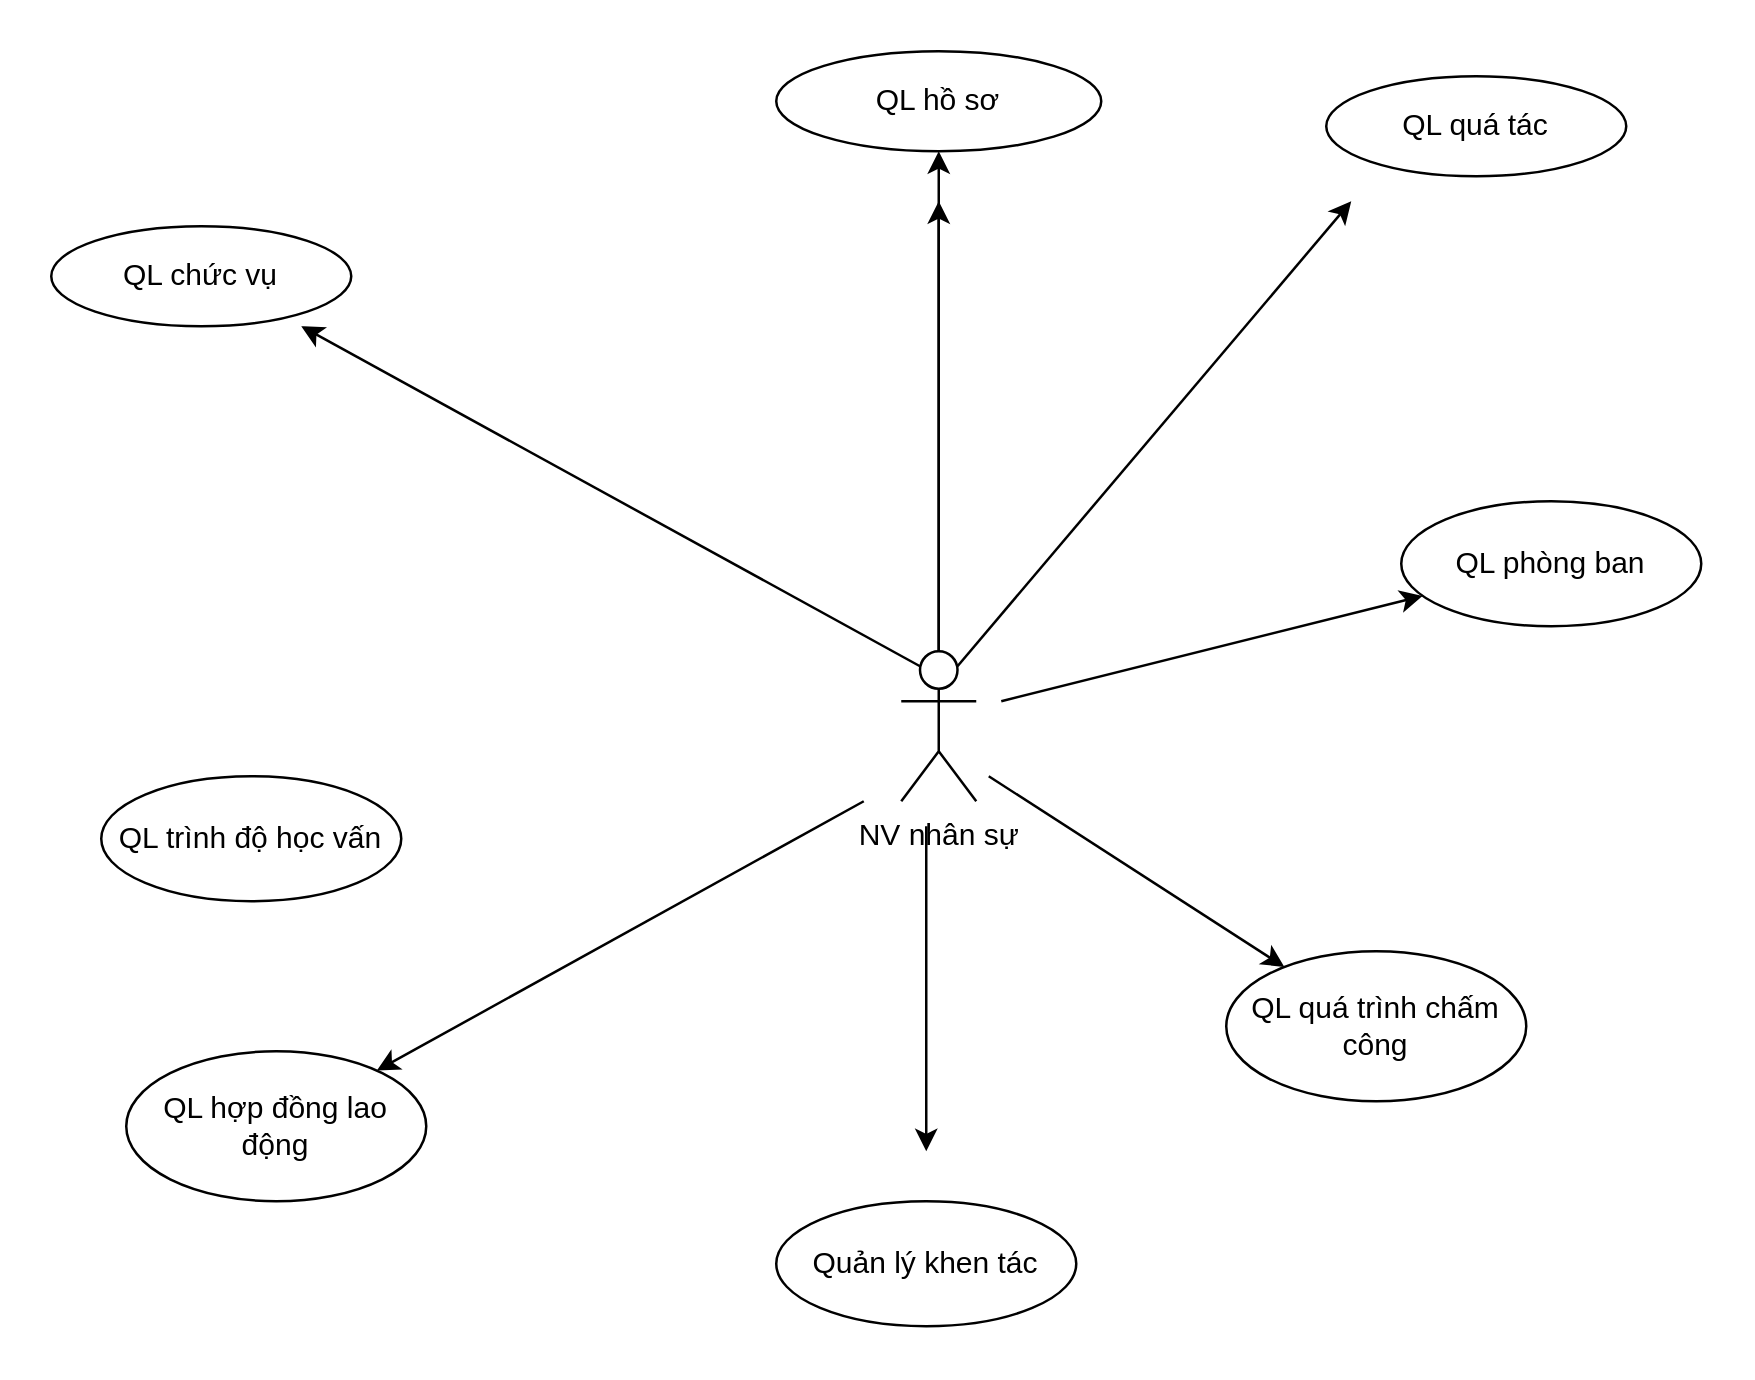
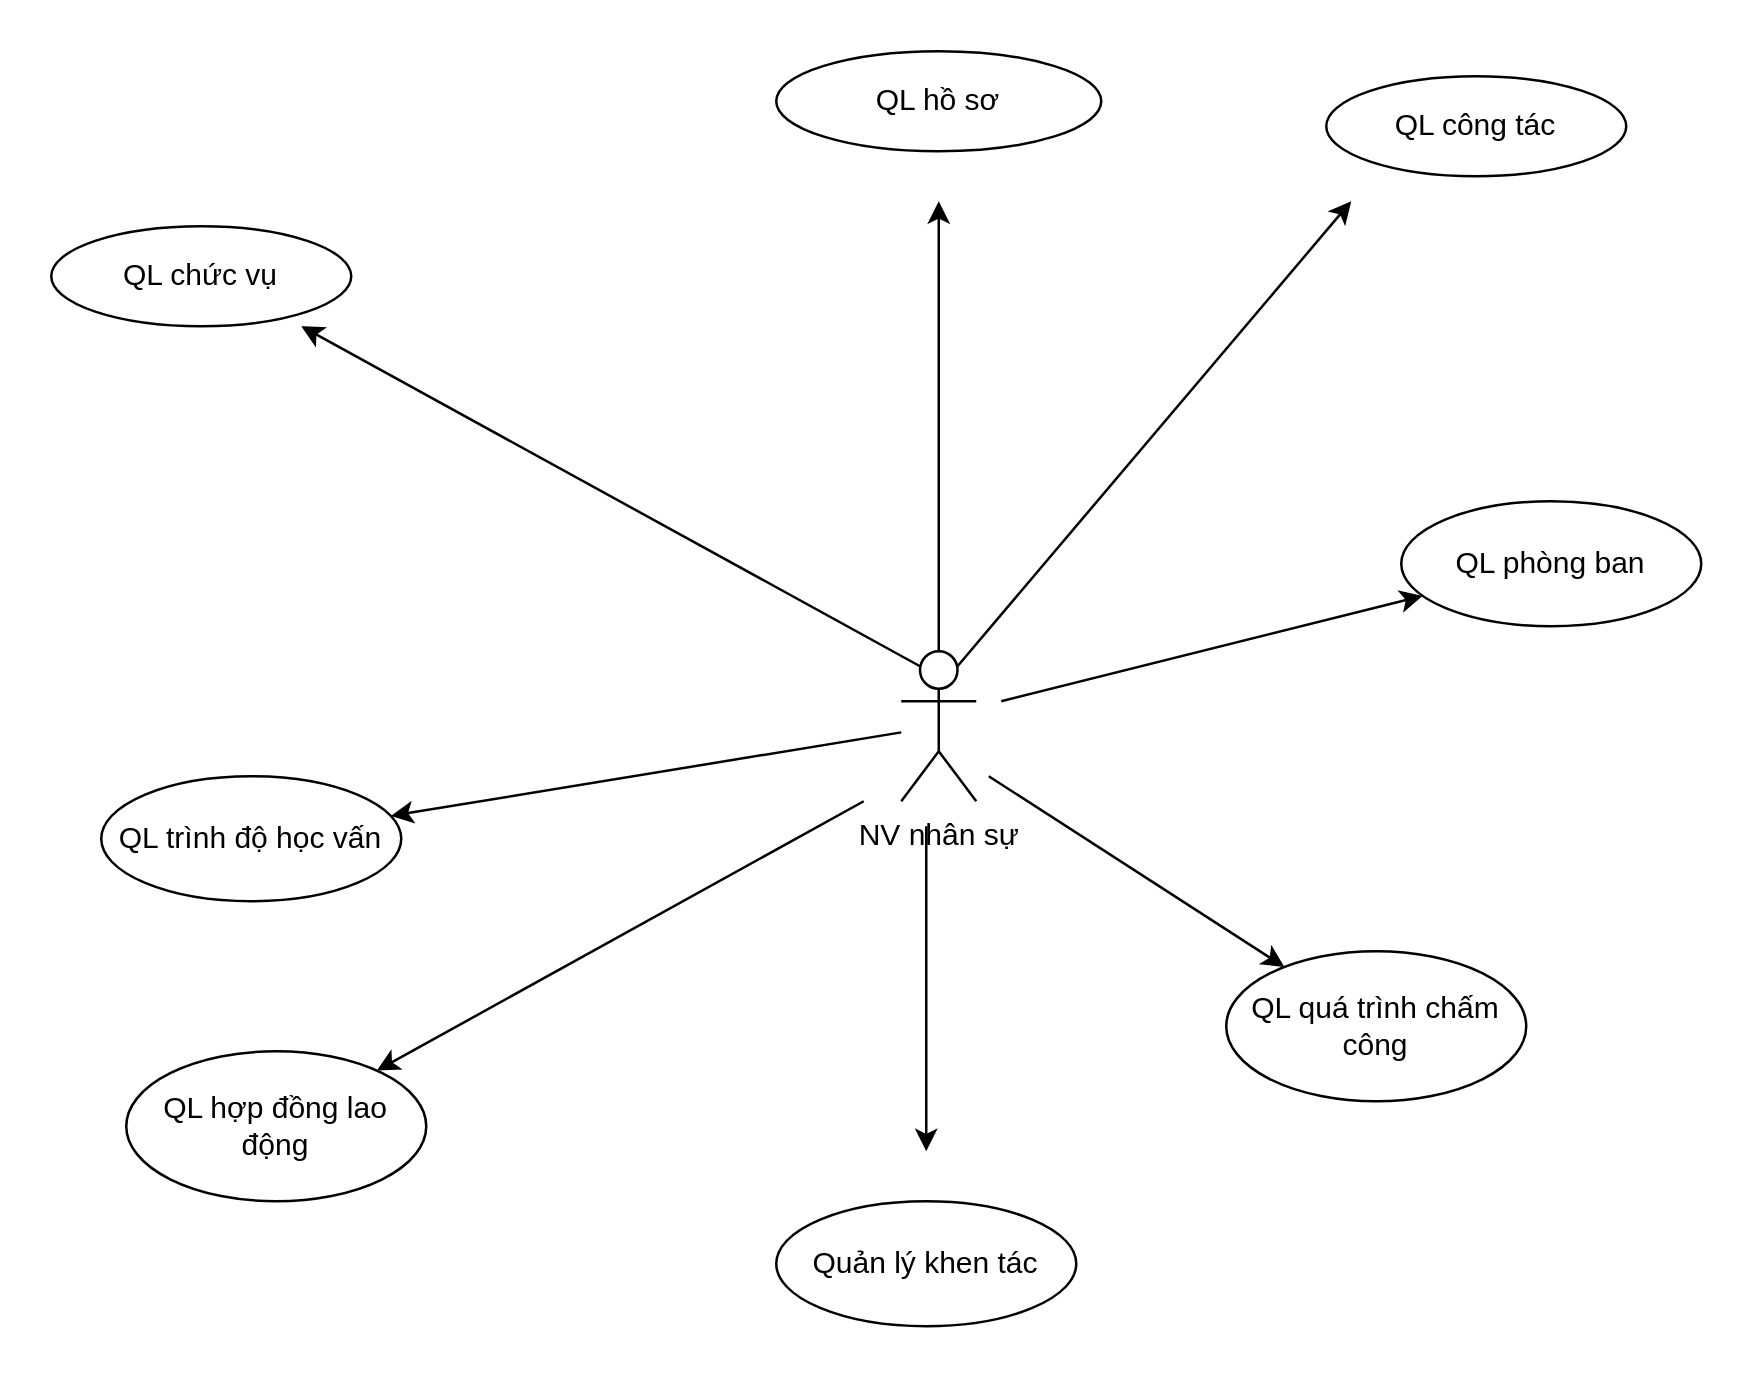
(1476, 126) -> (1476, 126)
(939, 186) -> (654, 773)
